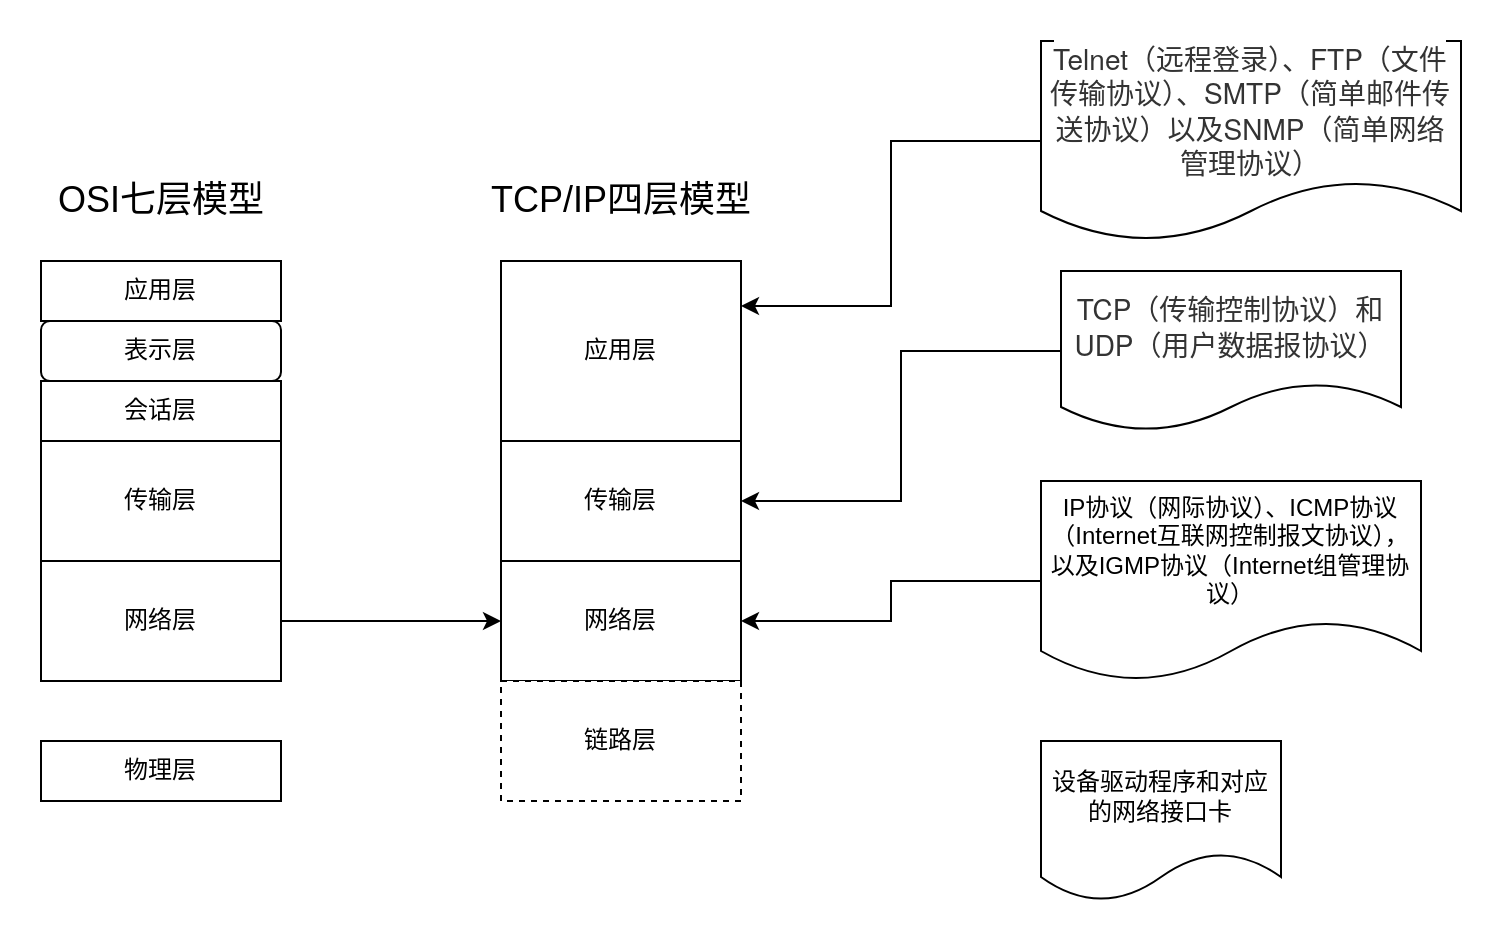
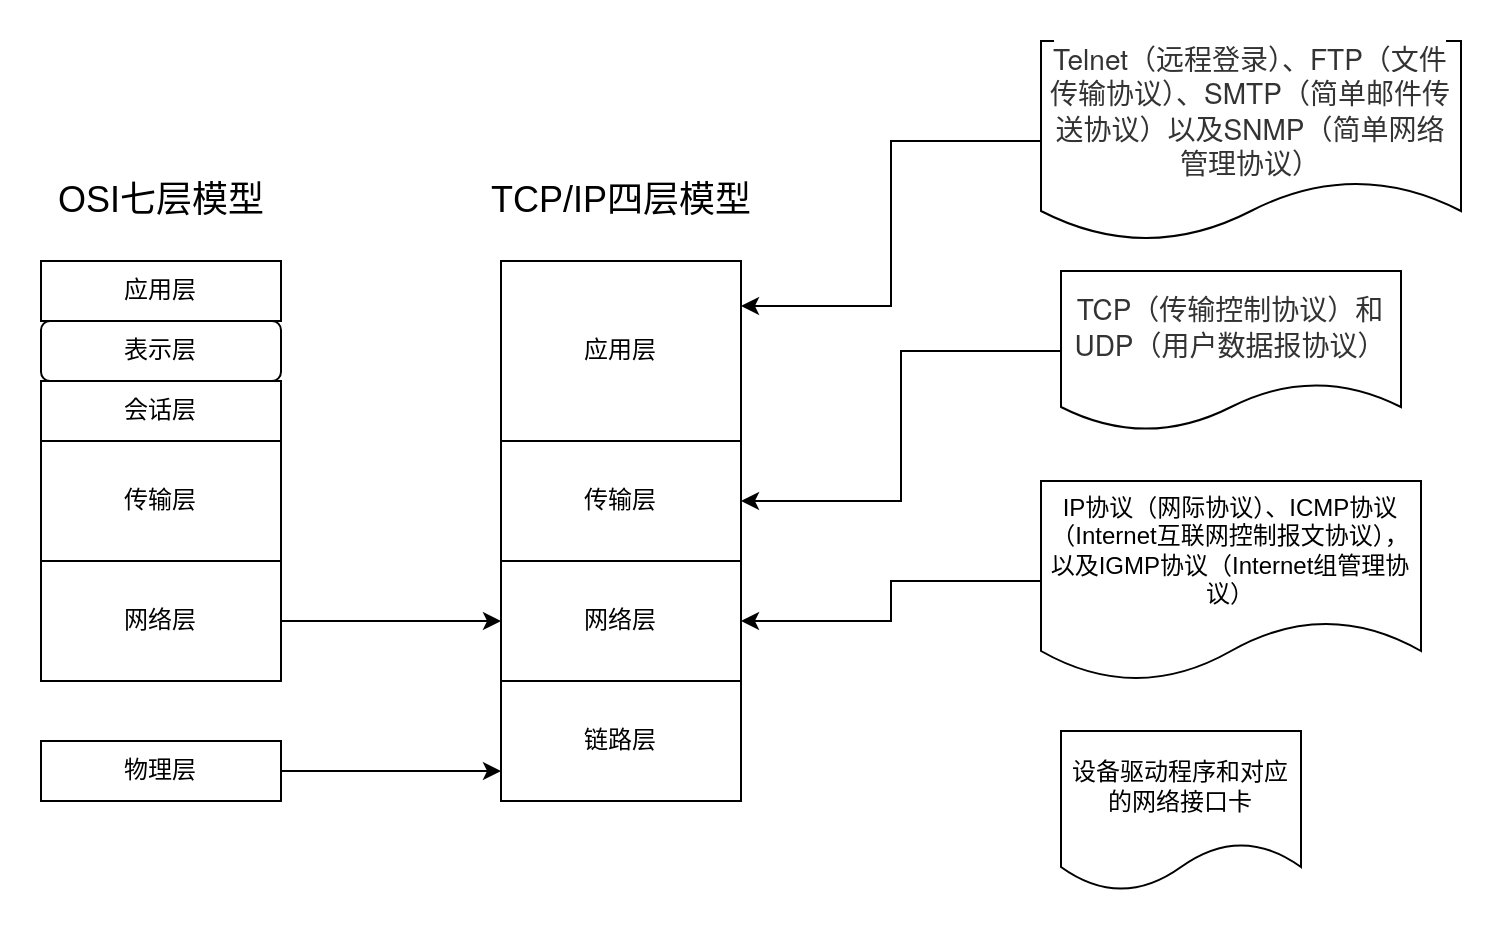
(621, 741) -> (621, 741)
none -> (384, 771)
(1161, 821) -> (1181, 811)
